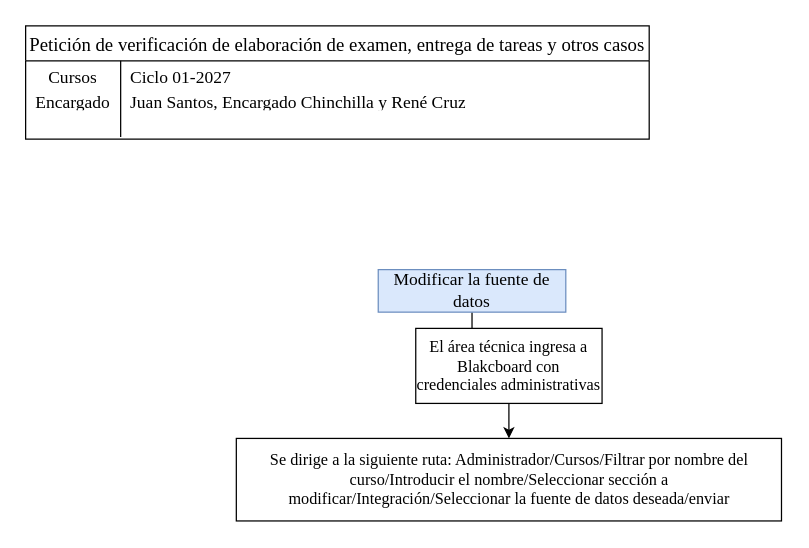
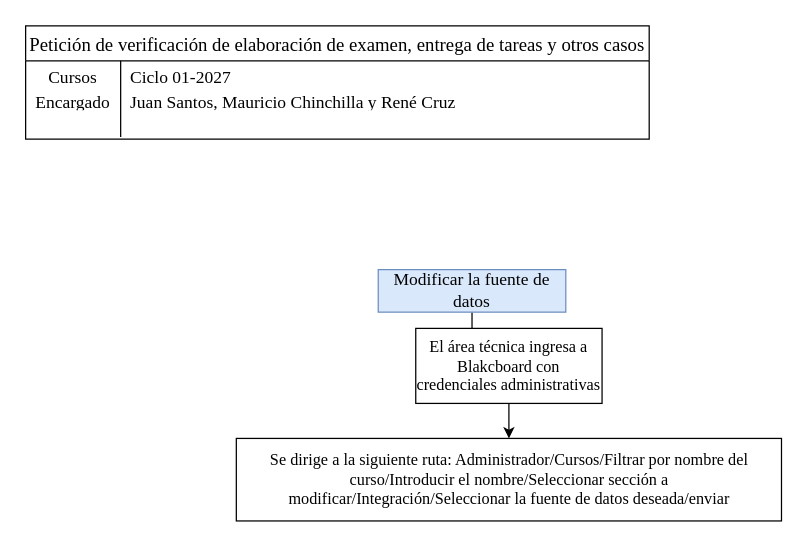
(354, 99) -> (343, 99)
